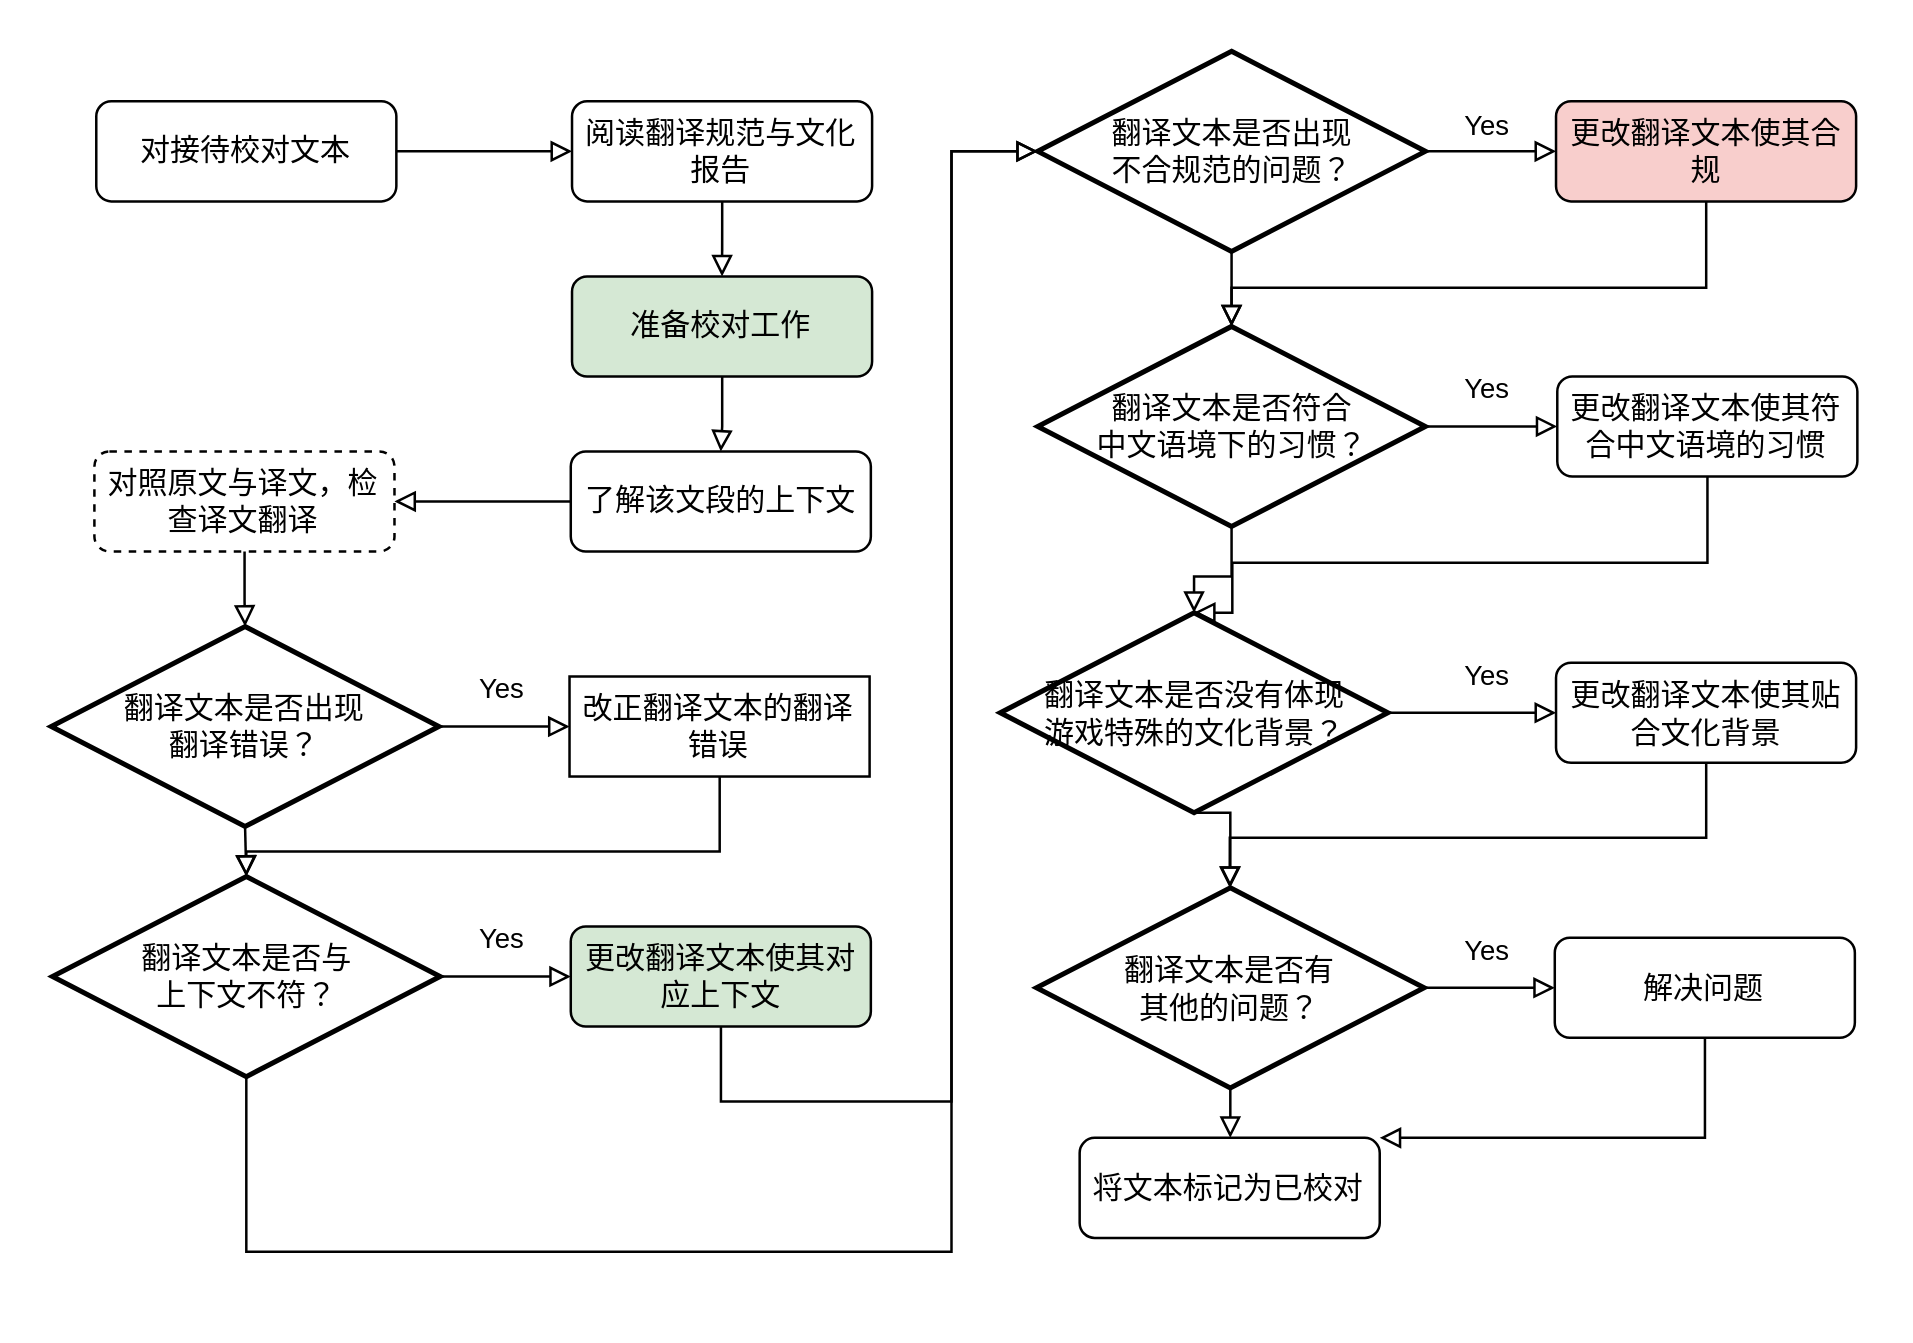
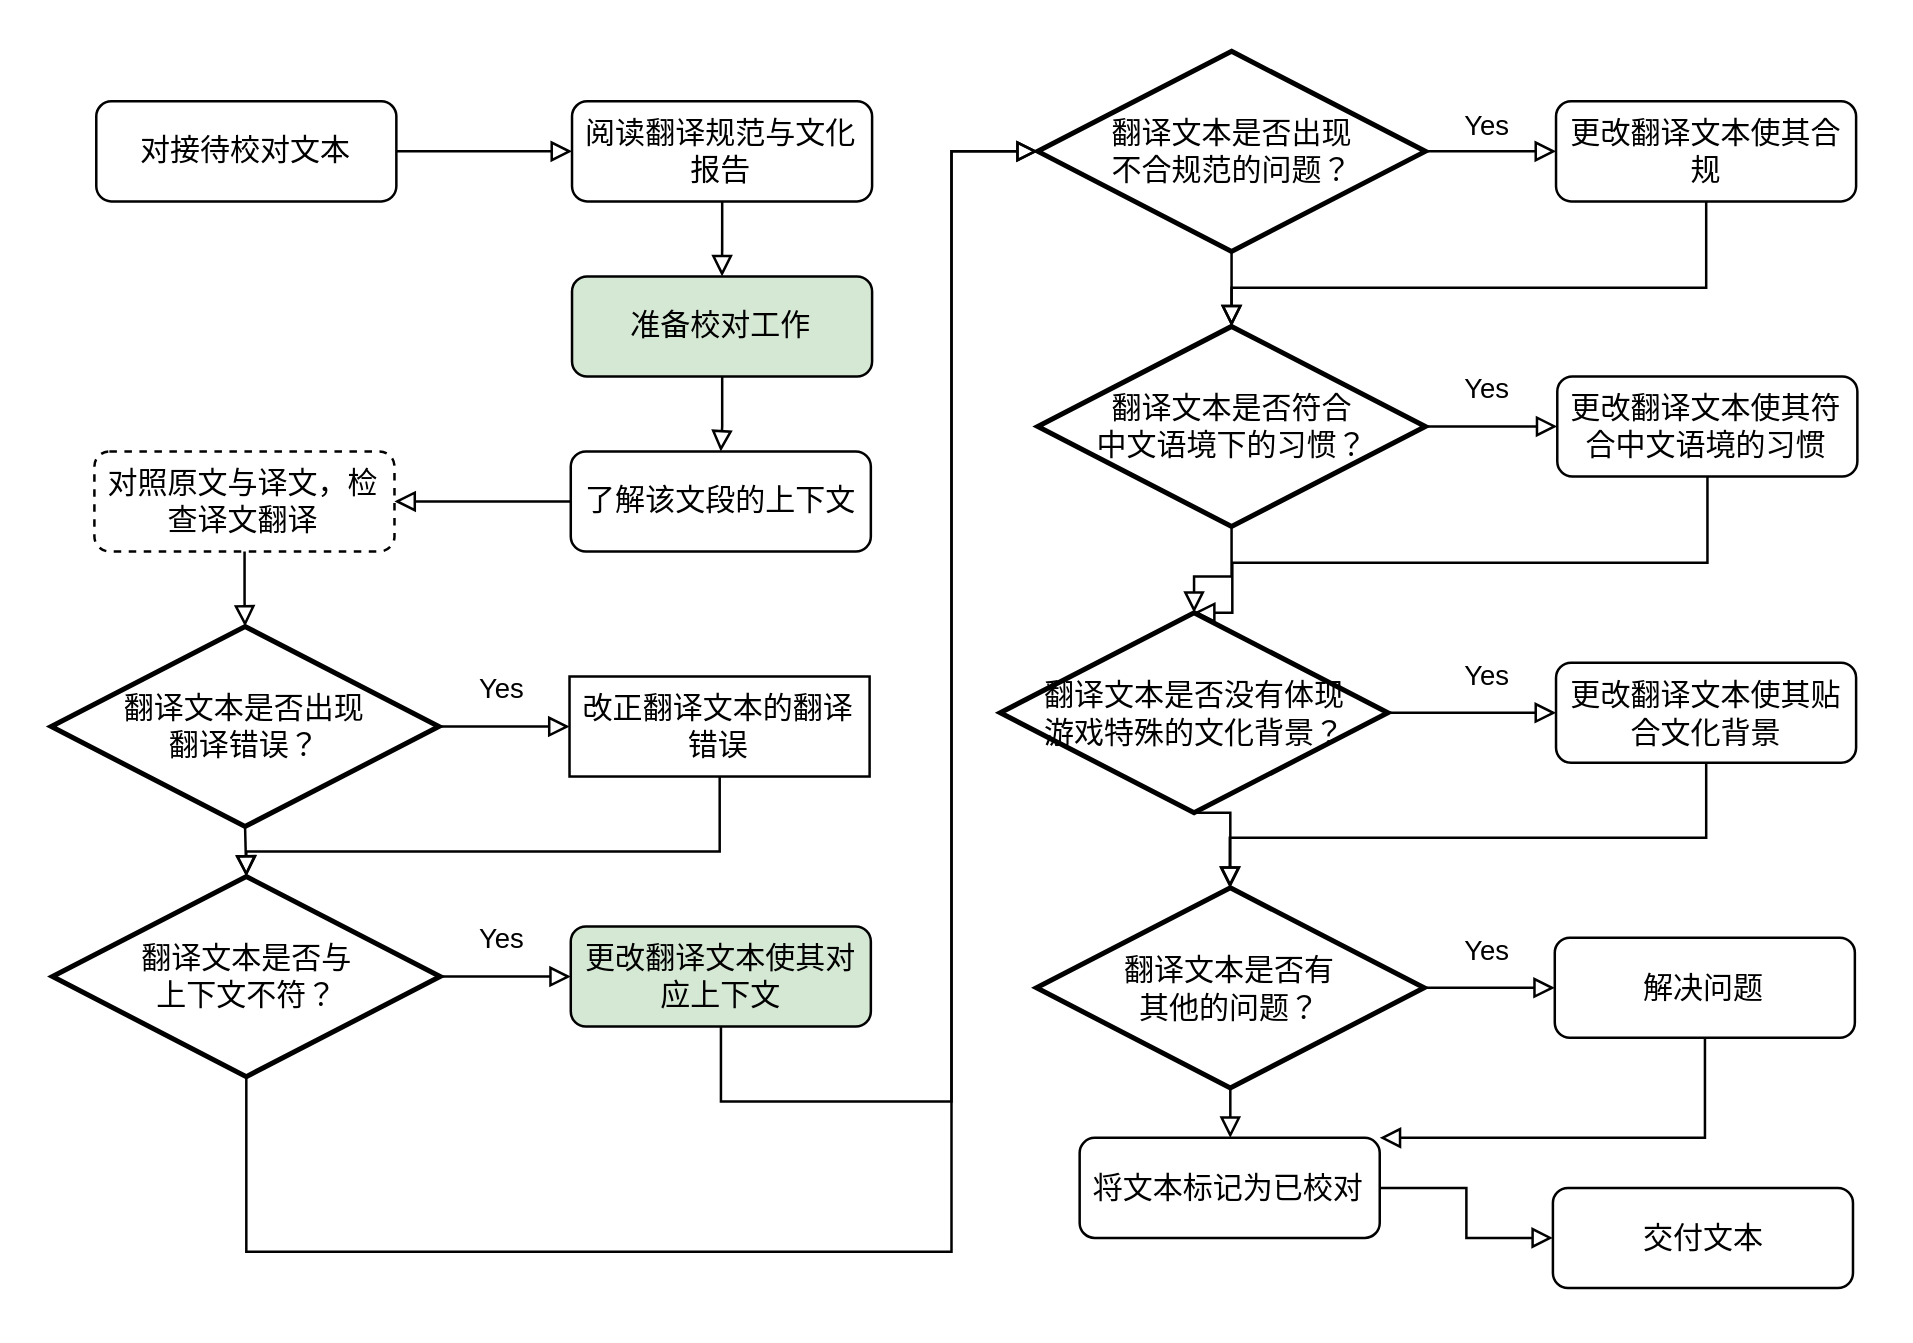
(1706, 151) -> (1706, 151)
none -> (1466, 1203)
none -> (1703, 1238)
